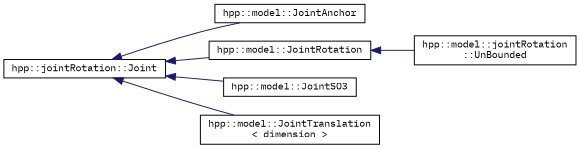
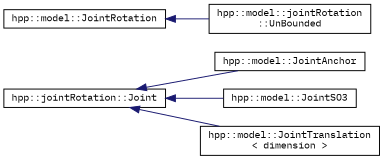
(192, 59) -> none
